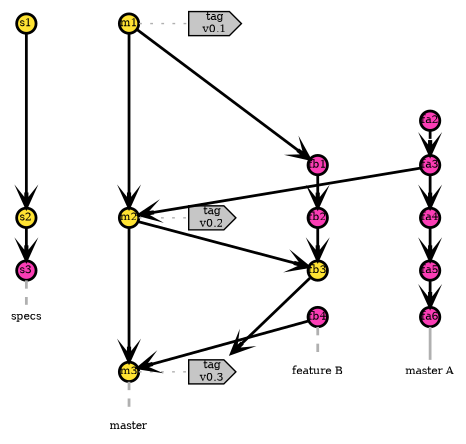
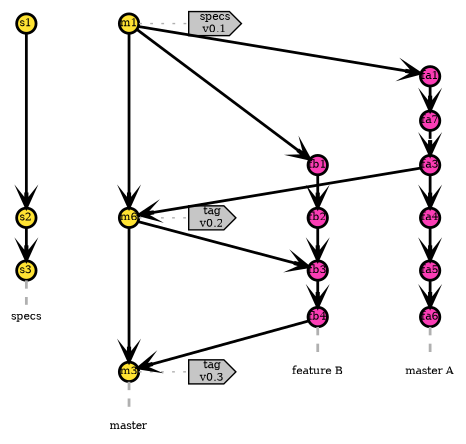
(215, 24) -> (215, 24)
none -> (430, 76)
(430, 121) -> (430, 121)
(129, 218) -> (129, 218)
(26, 271) -> (26, 271)
(318, 271) -> (318, 271)
(276, 311) -> (318, 287)
(430, 343) -> (430, 343)
